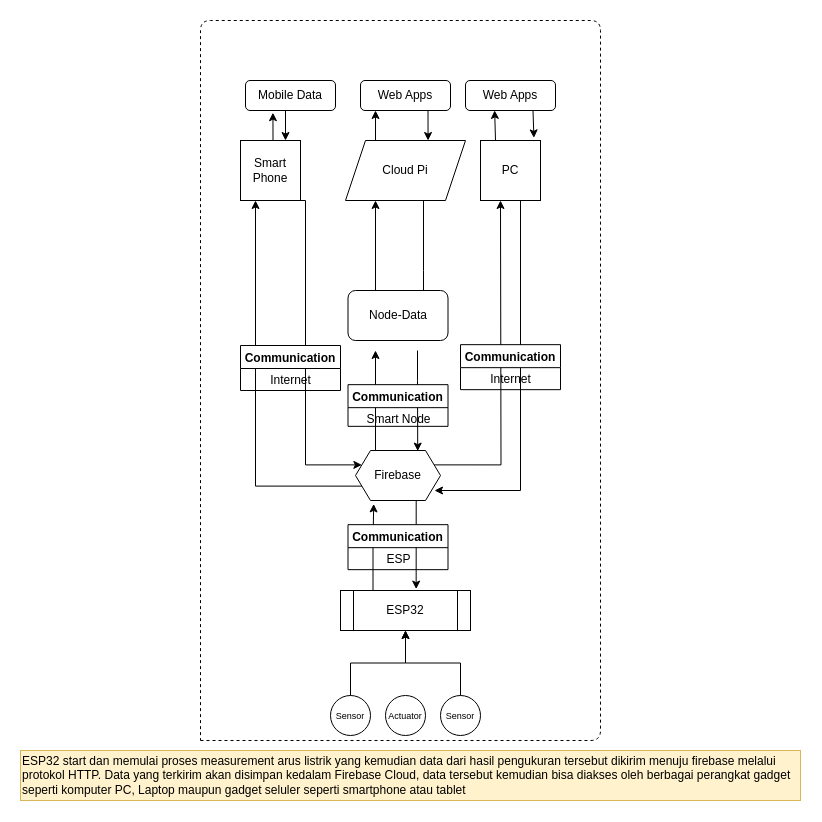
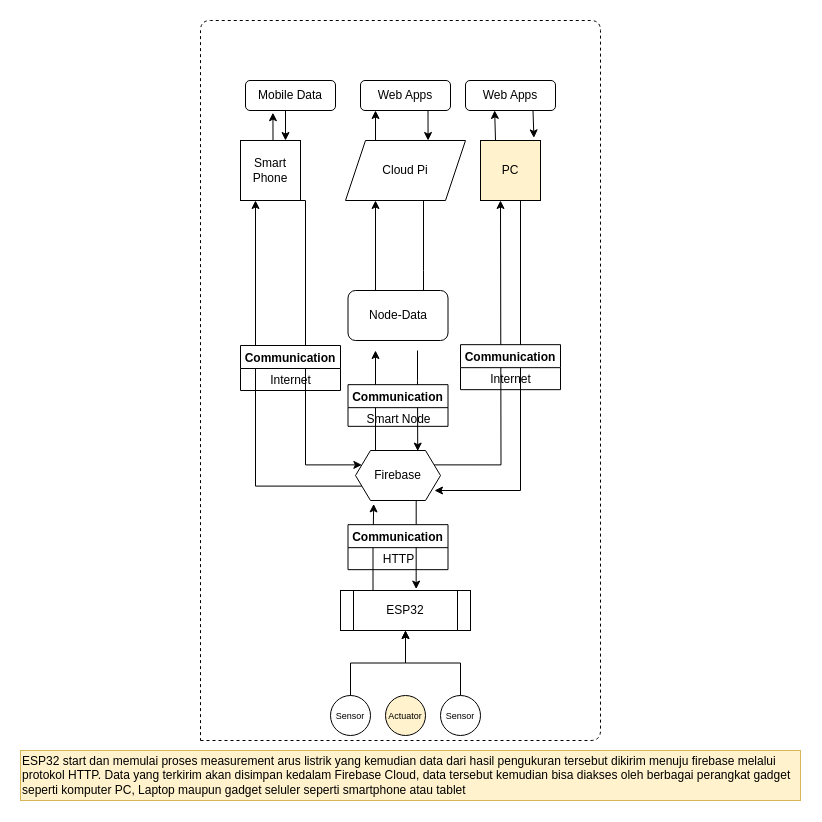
(511, 171) -> (511, 171)
(399, 560) -> (399, 560)
(406, 716) -> (406, 716)
